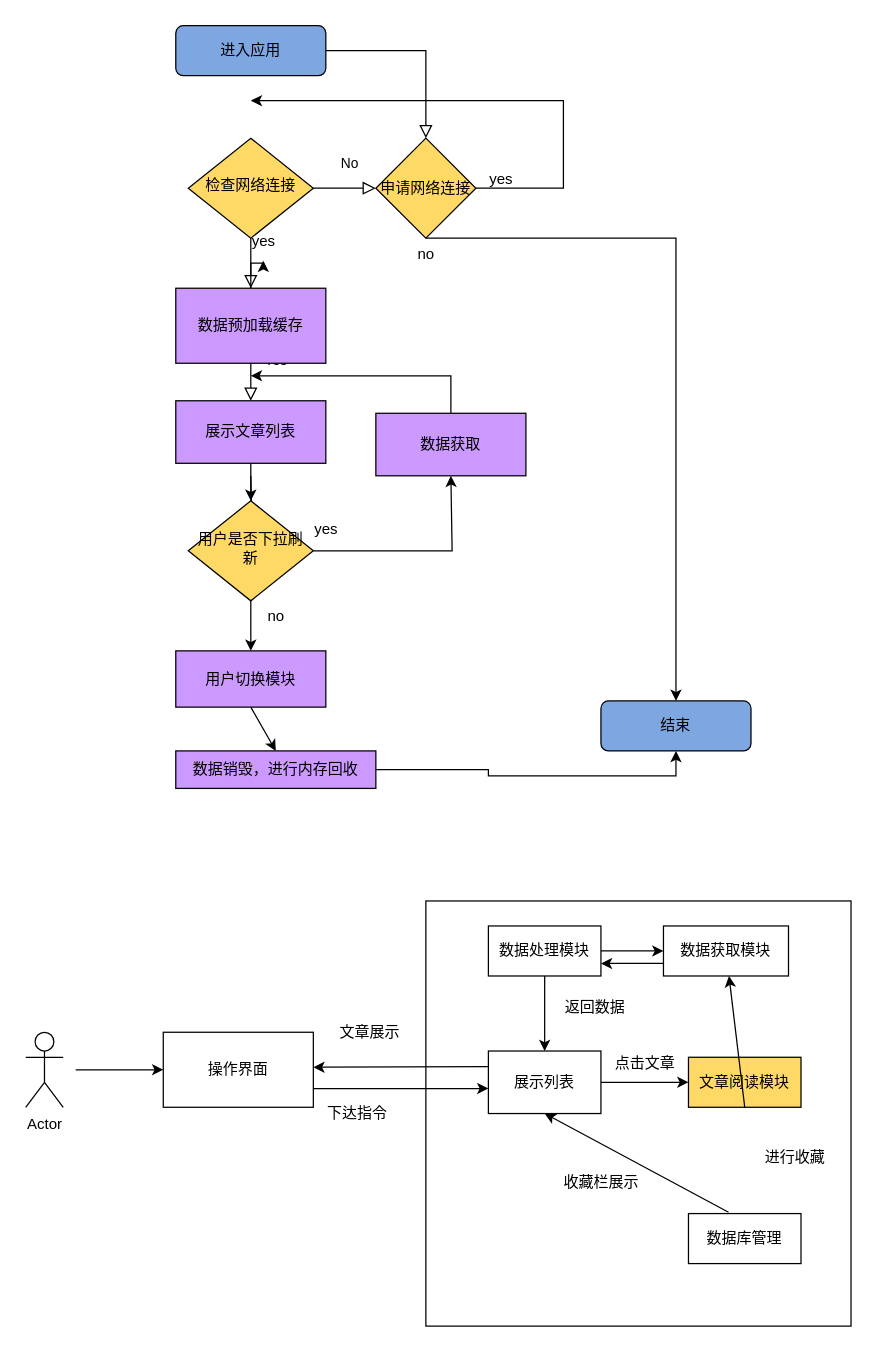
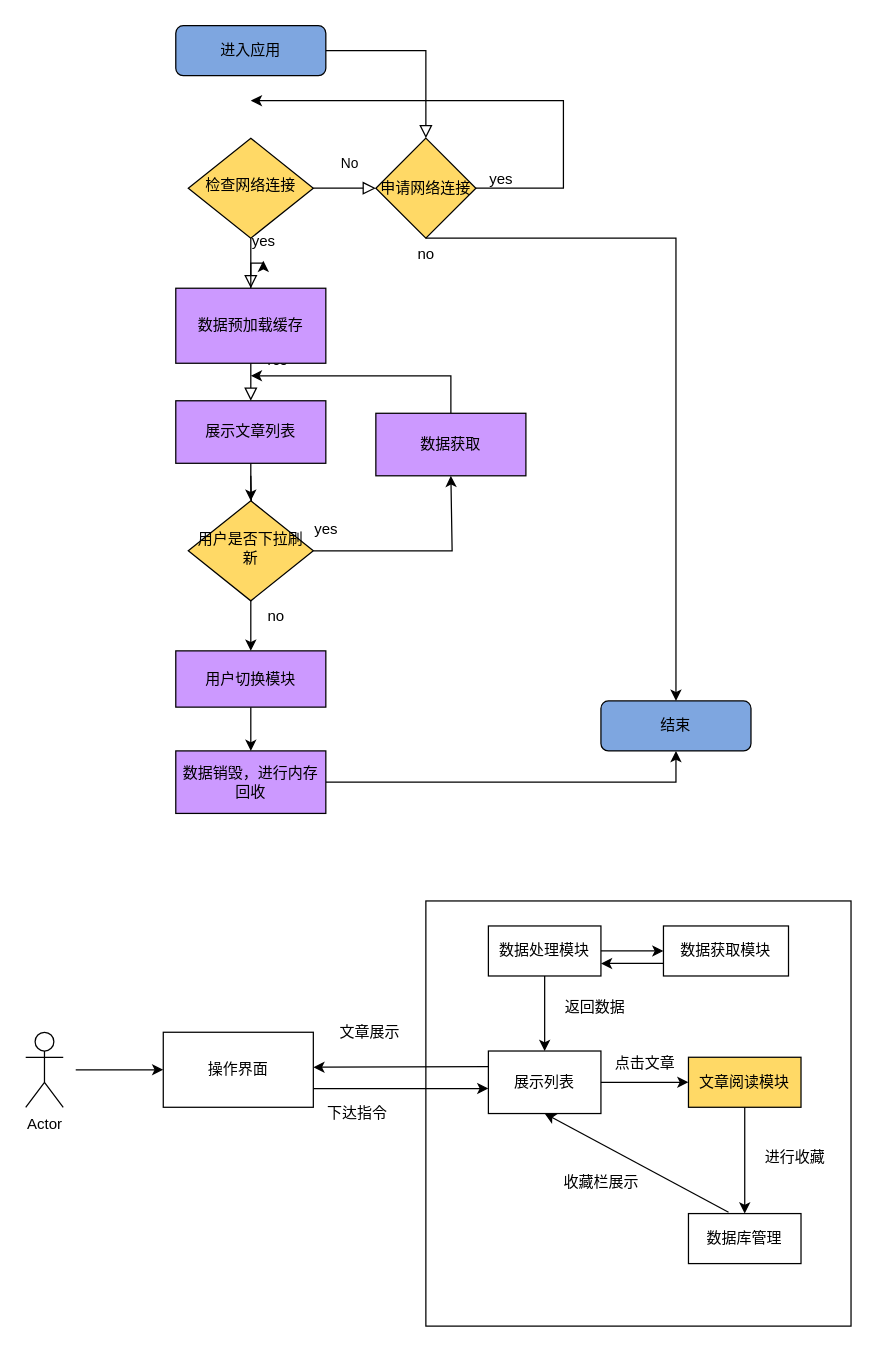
(276, 769) -> (251, 782)
(737, 1045) -> (744, 1156)
